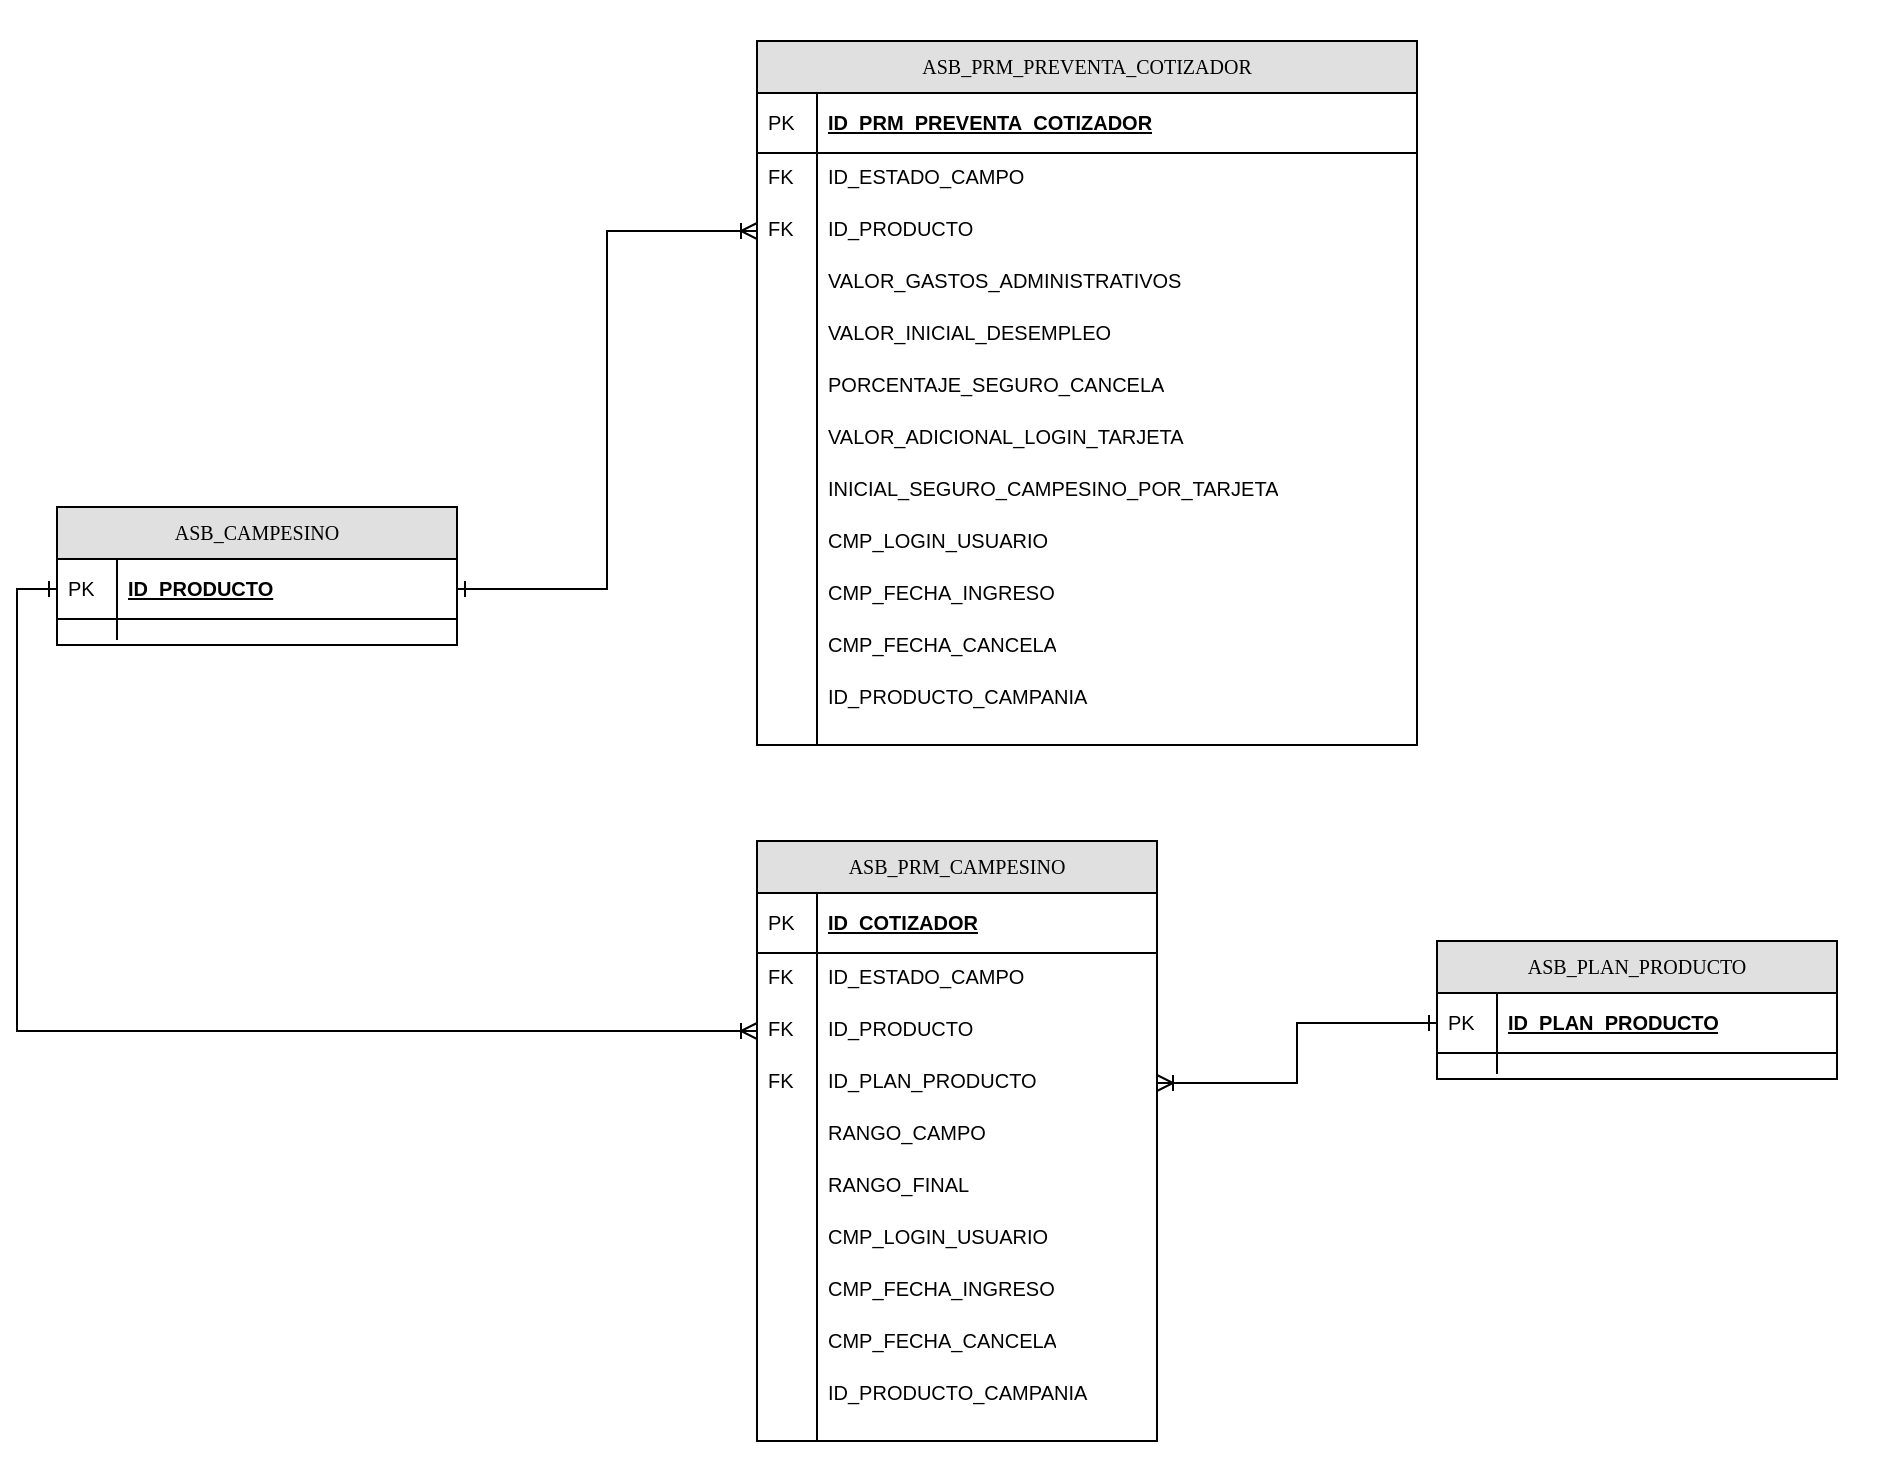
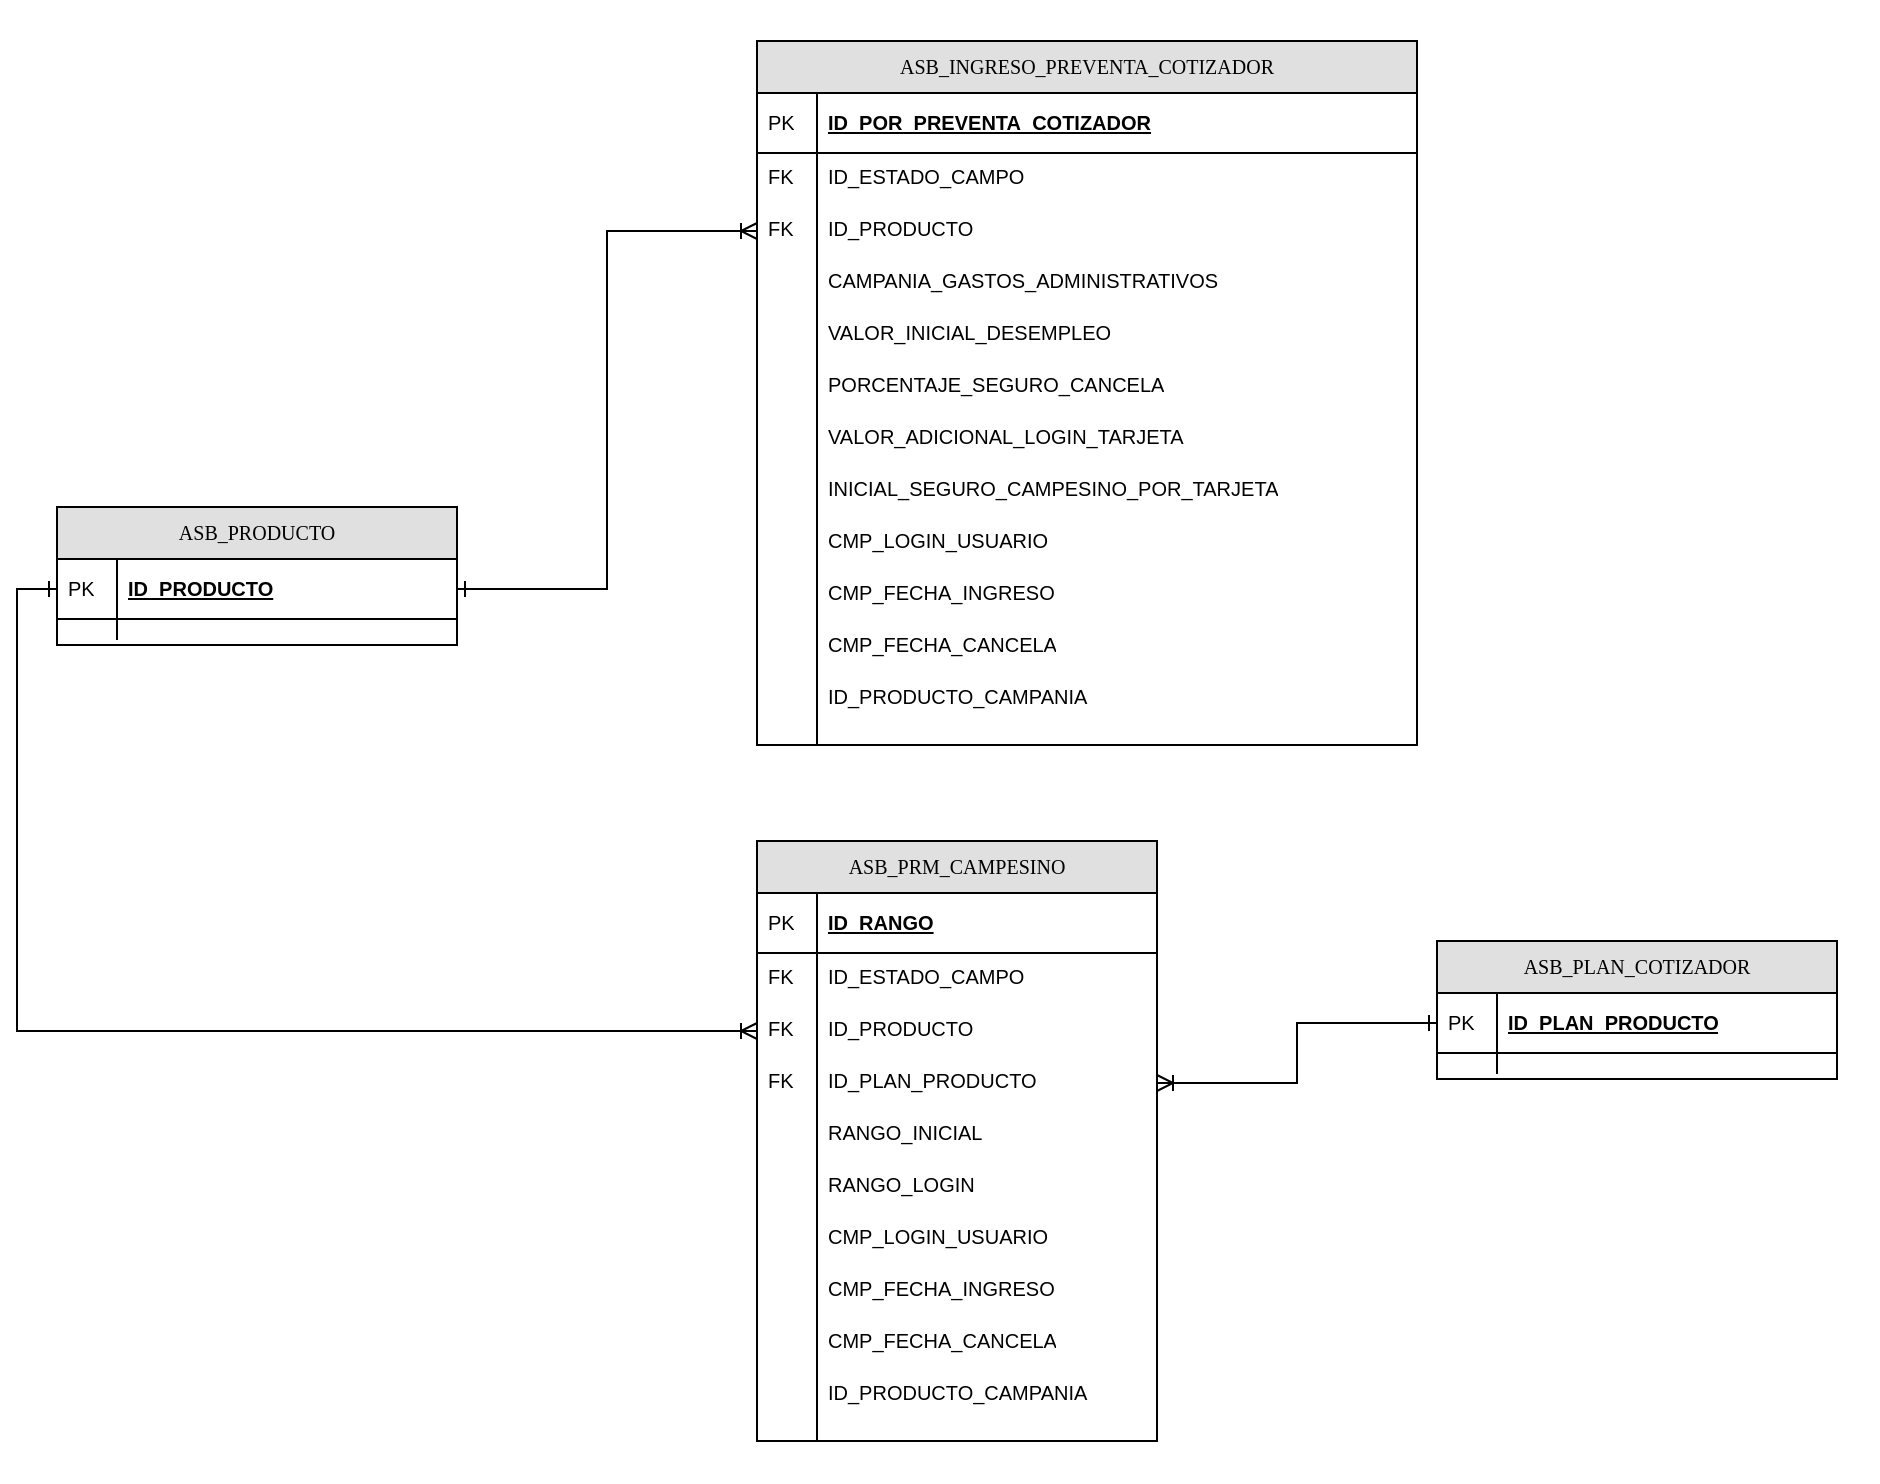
(1088, 67) -> (1088, 67)
(969, 123) -> (969, 123)
(986, 283) -> (1003, 283)
(258, 533) -> (258, 533)
(896, 923) -> (874, 923)
(1638, 967) -> (1638, 967)
(891, 1135) -> (902, 1135)
(891, 1187) -> (891, 1187)
